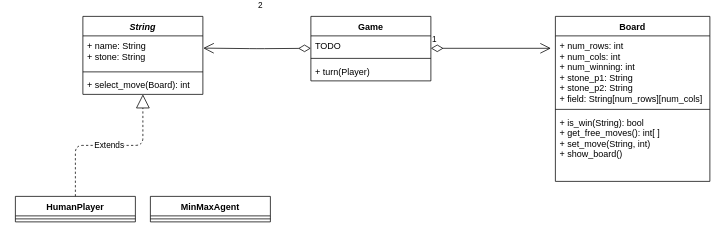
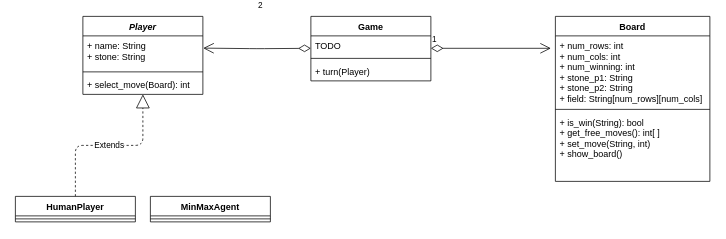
(143, 26) -> (143, 26)
